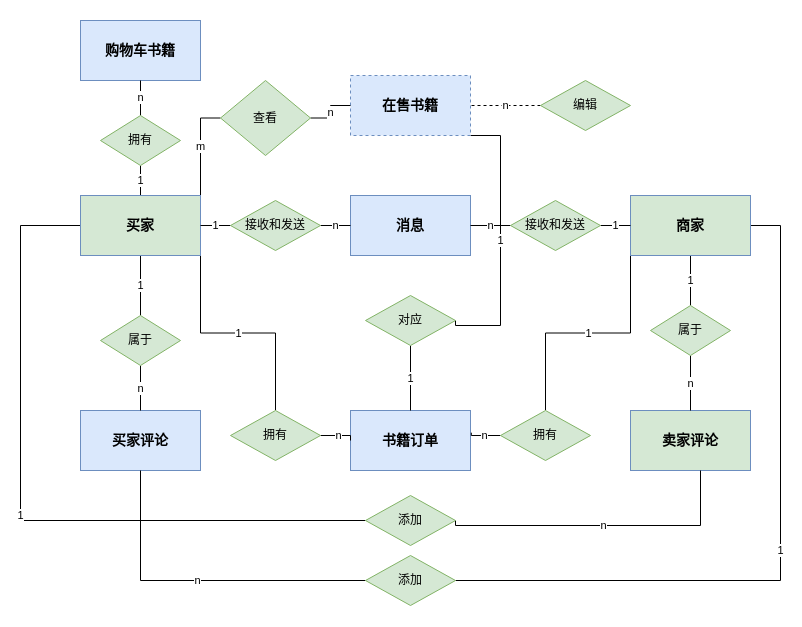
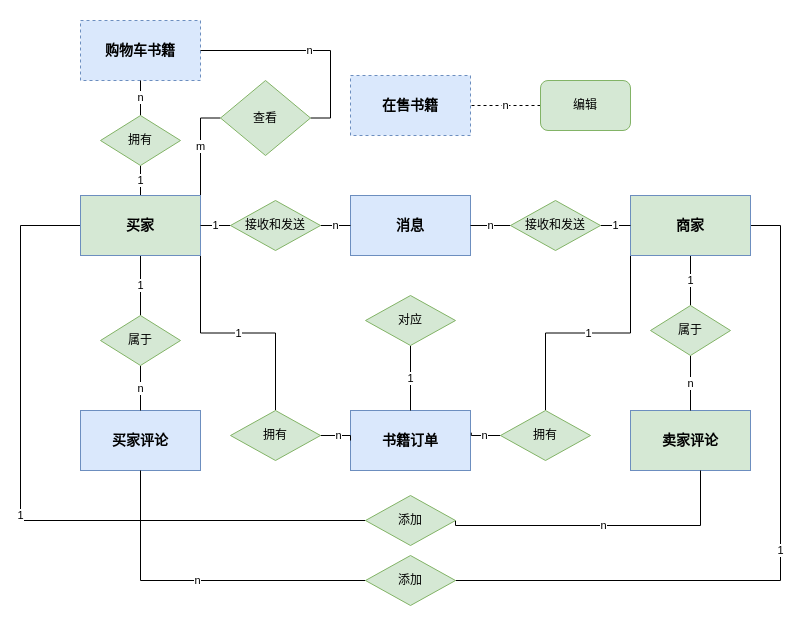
(141, 51) -> (141, 51)
(332, 106) -> (302, 51)
(586, 106) -> (586, 106)
(501, 241) -> none
